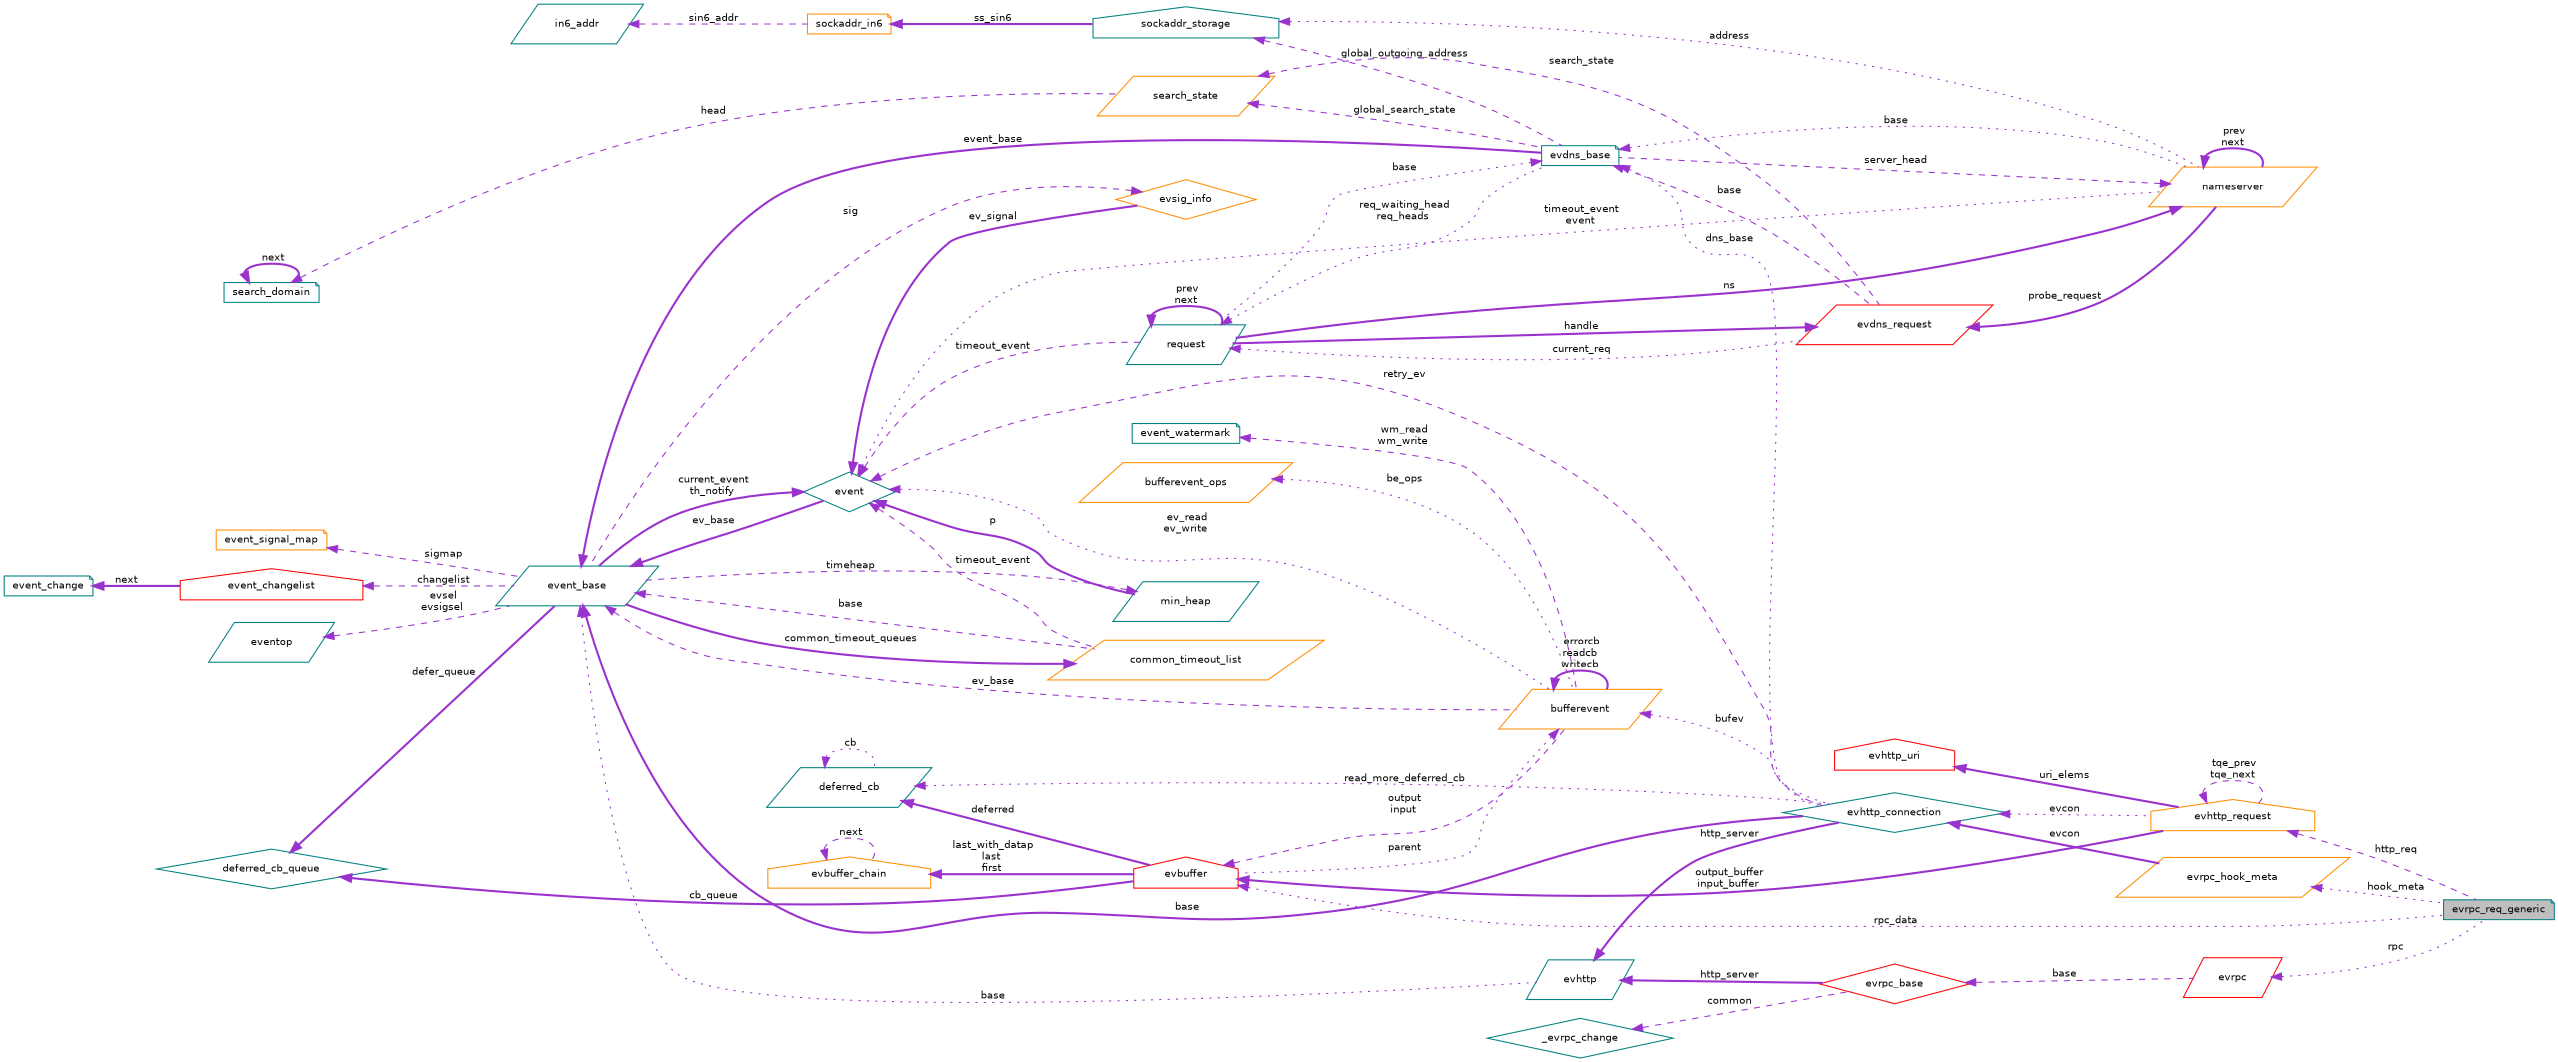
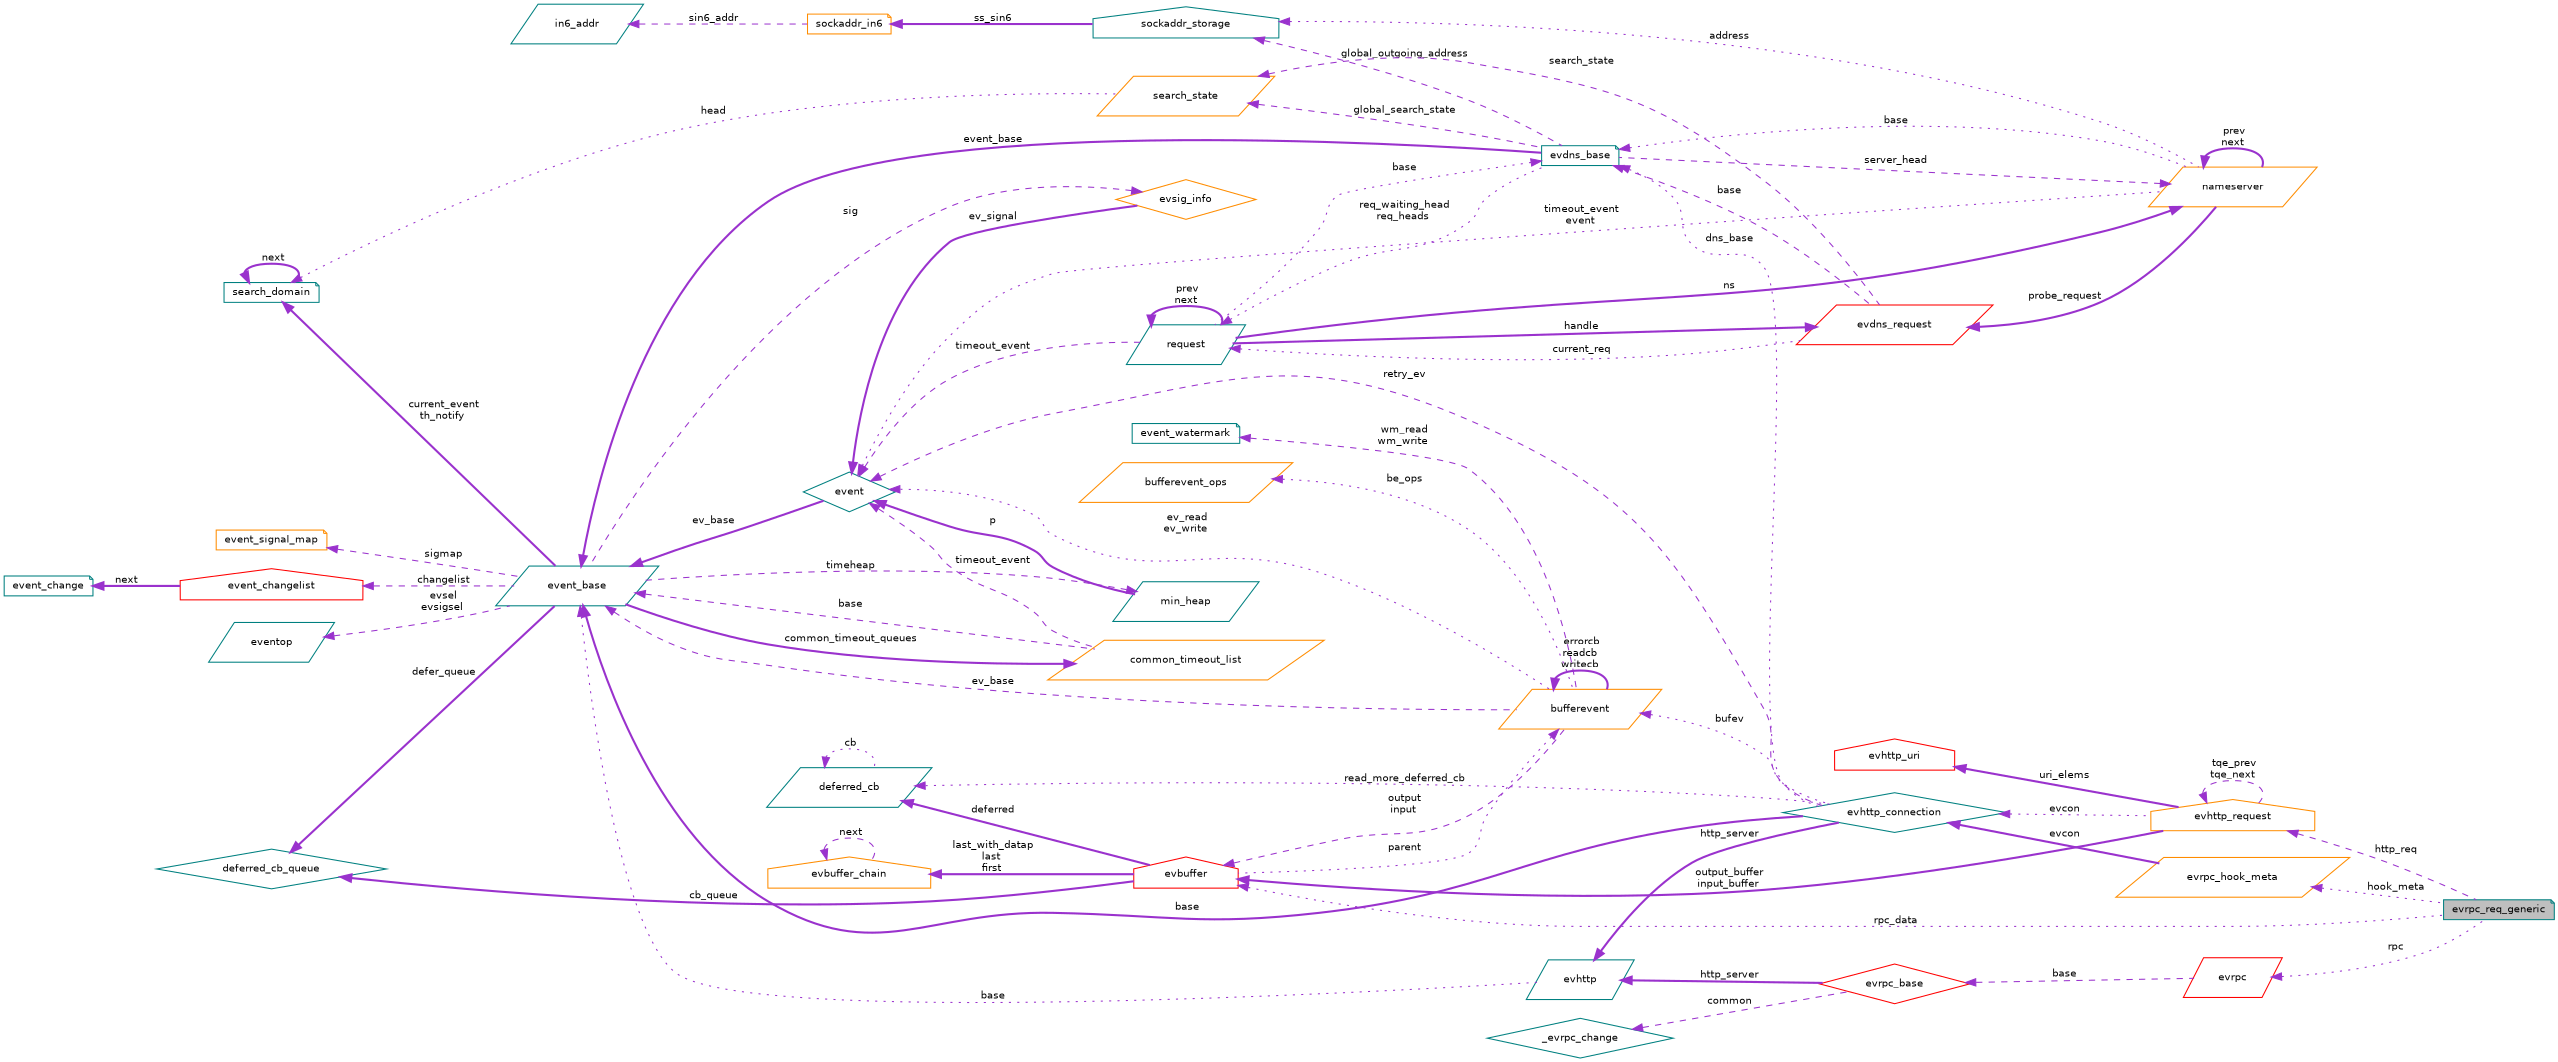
(697, 126) -> (697, 126)
(688, 510) -> (423, 438)
